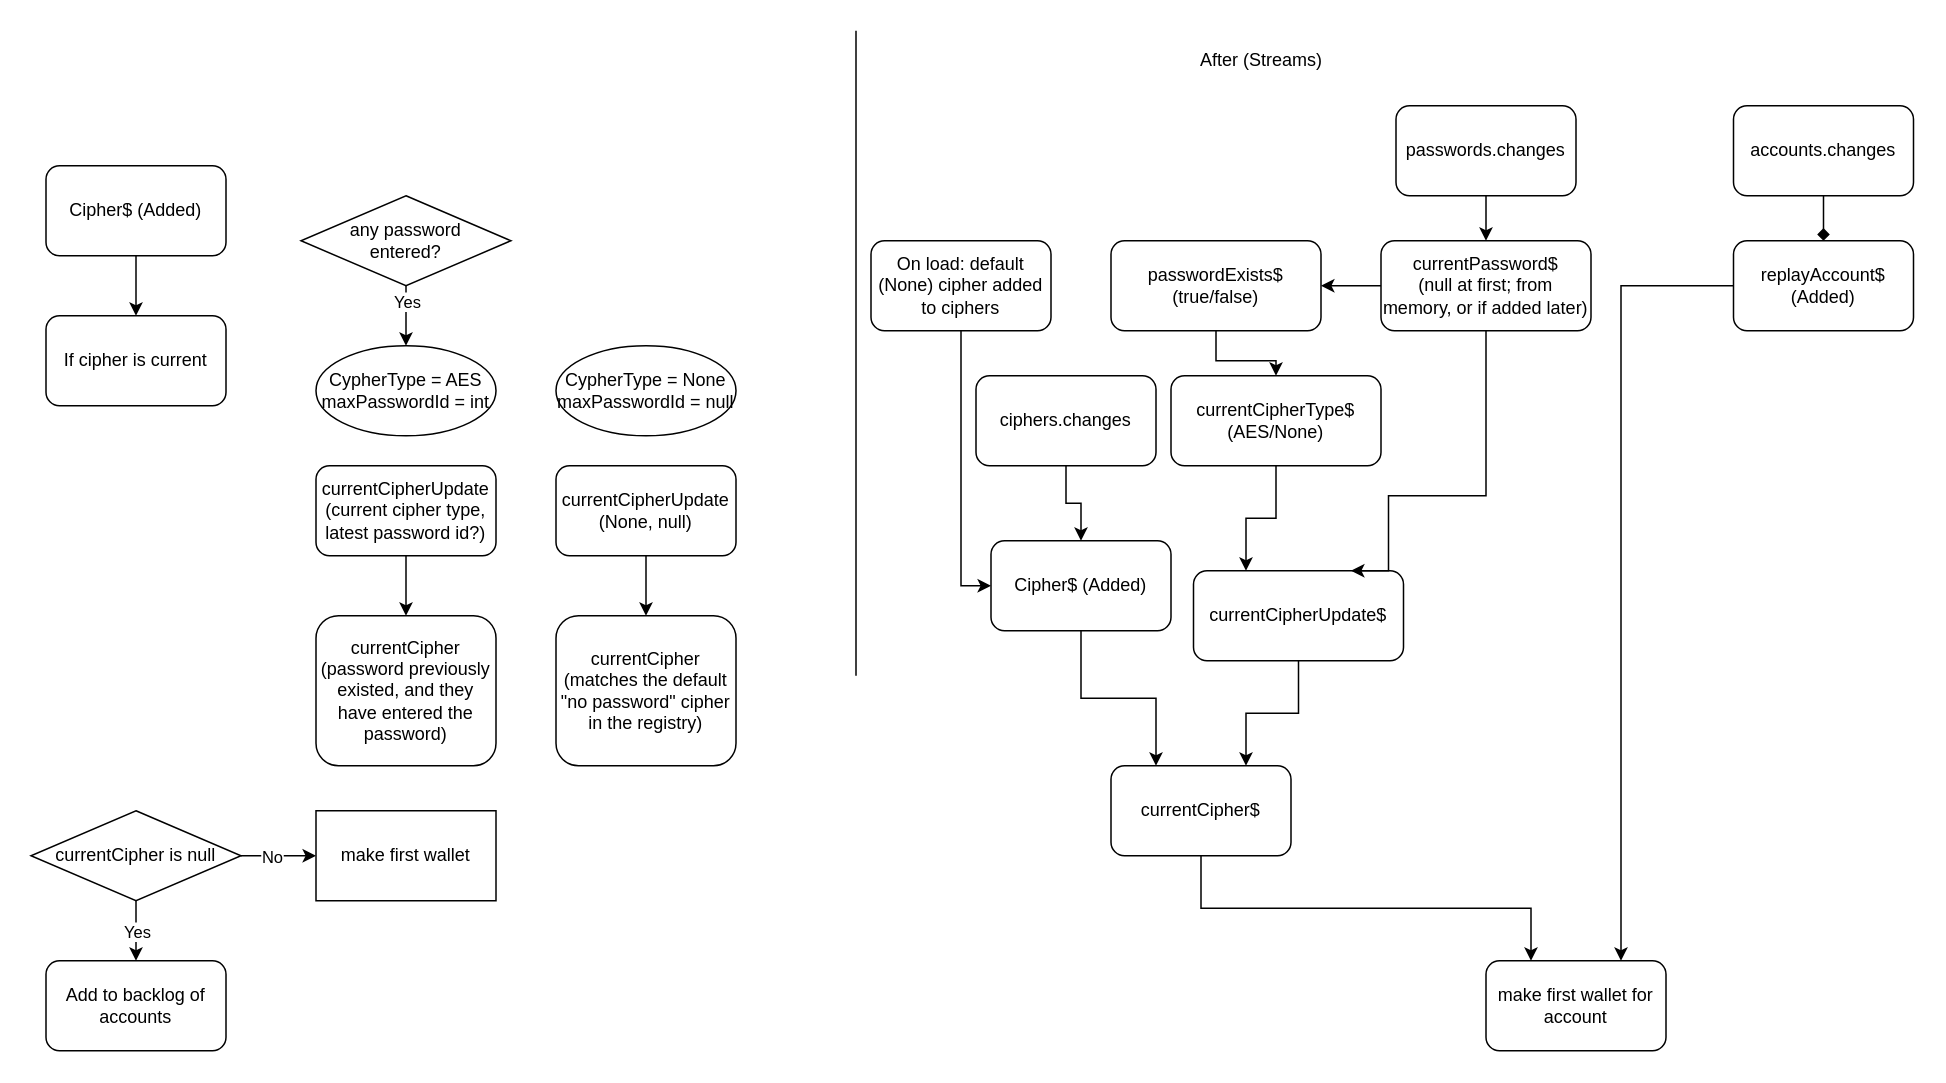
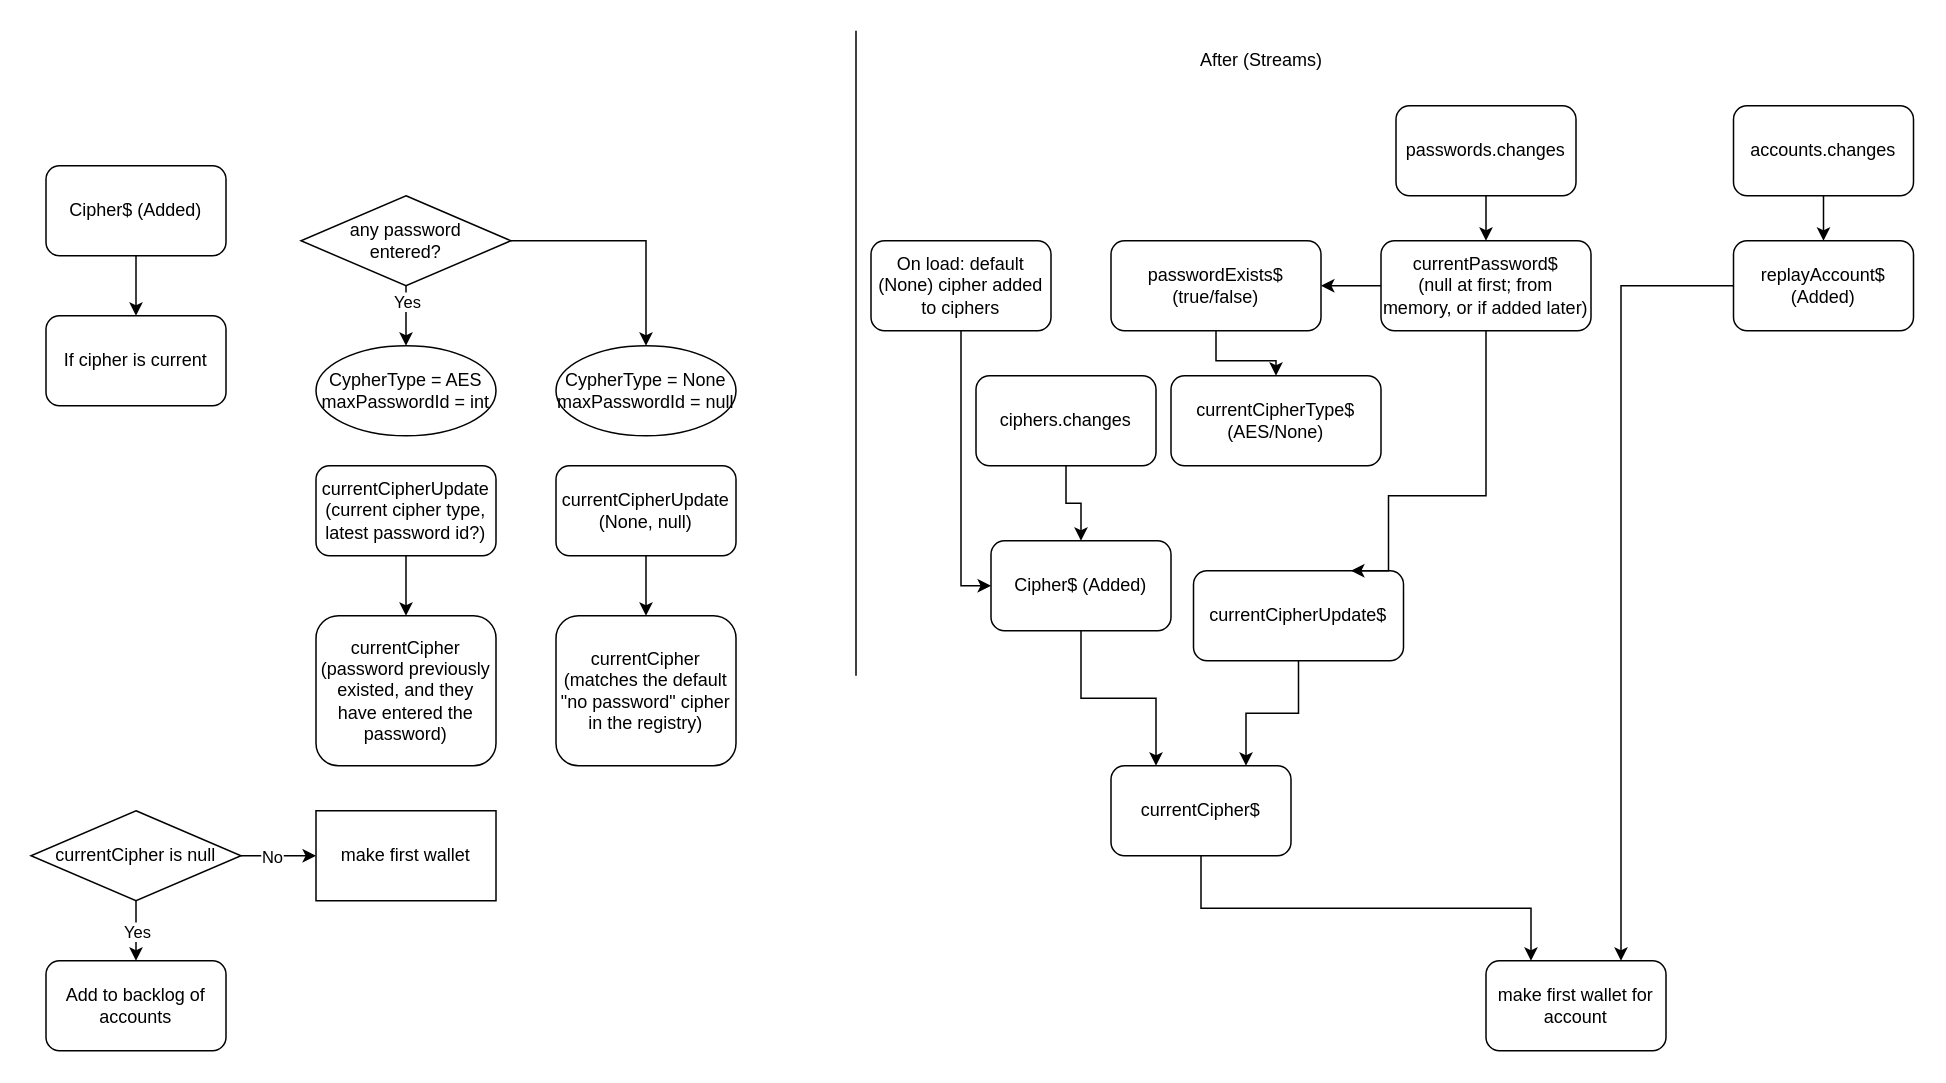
(1823, 228) -> (1823, 229)
none -> (626, 241)
(1266, 518) -> none
